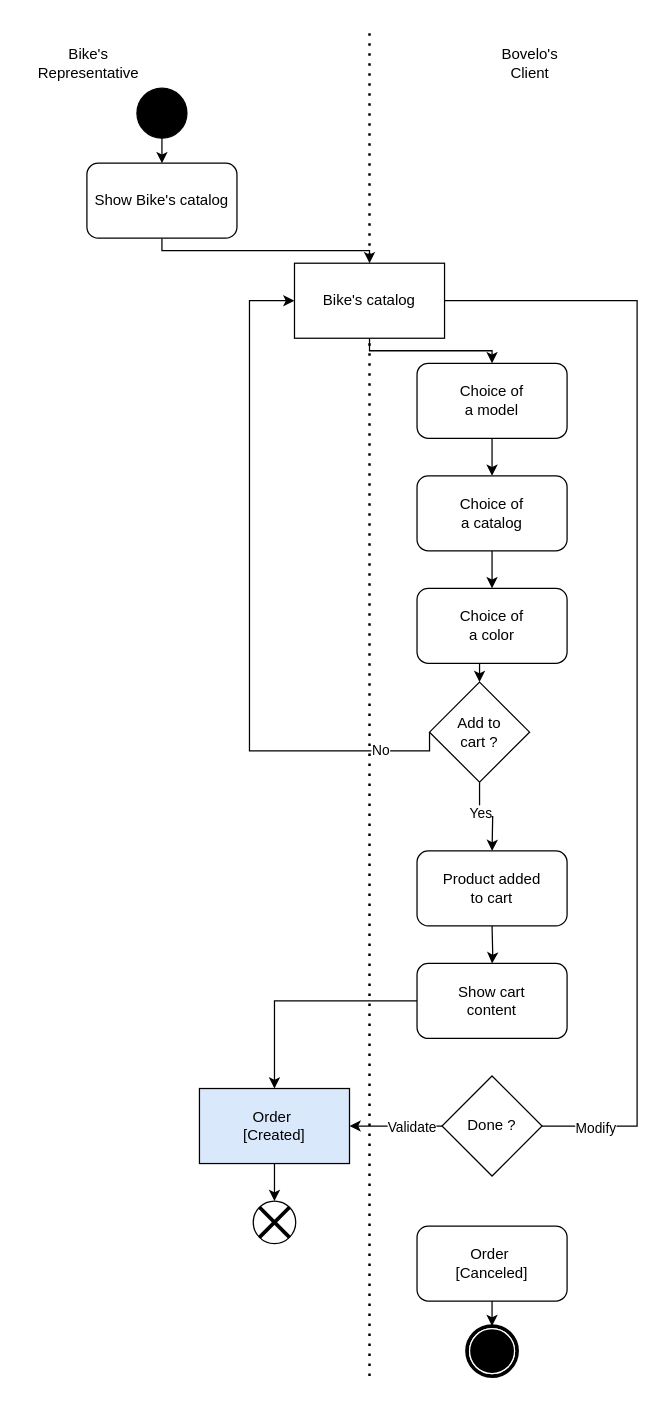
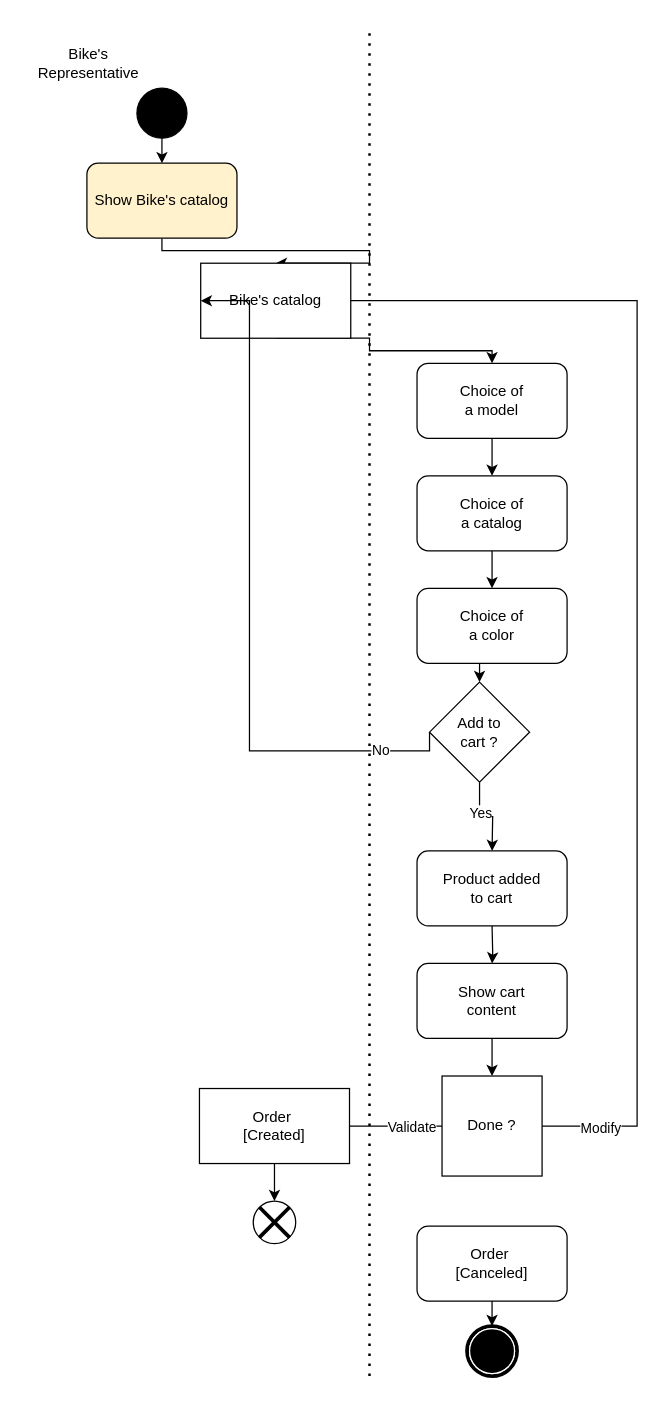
(529, 63) -> none
(162, 201) -> (162, 201)
(369, 301) -> (276, 301)
(306, 1001) -> (492, 1061)
(274, 1126) -> (274, 1126)
(359, 1126) -> (356, 1126)
(492, 1126) -> (492, 1126)
